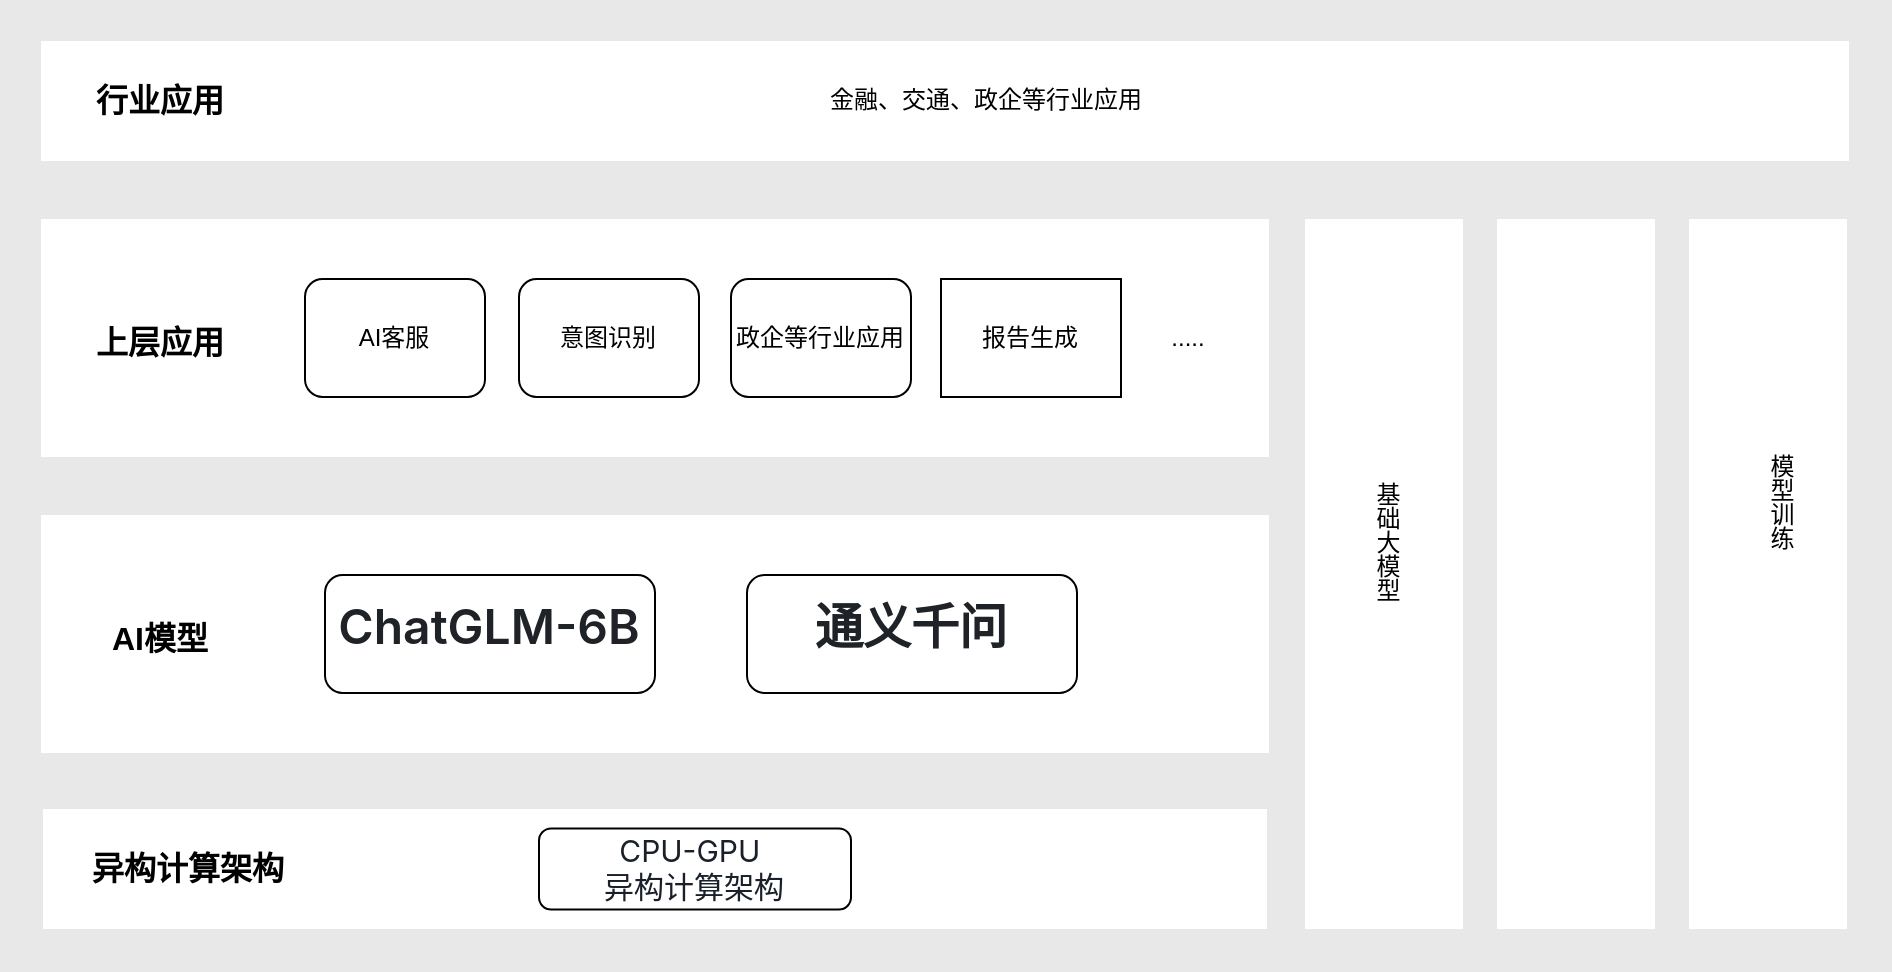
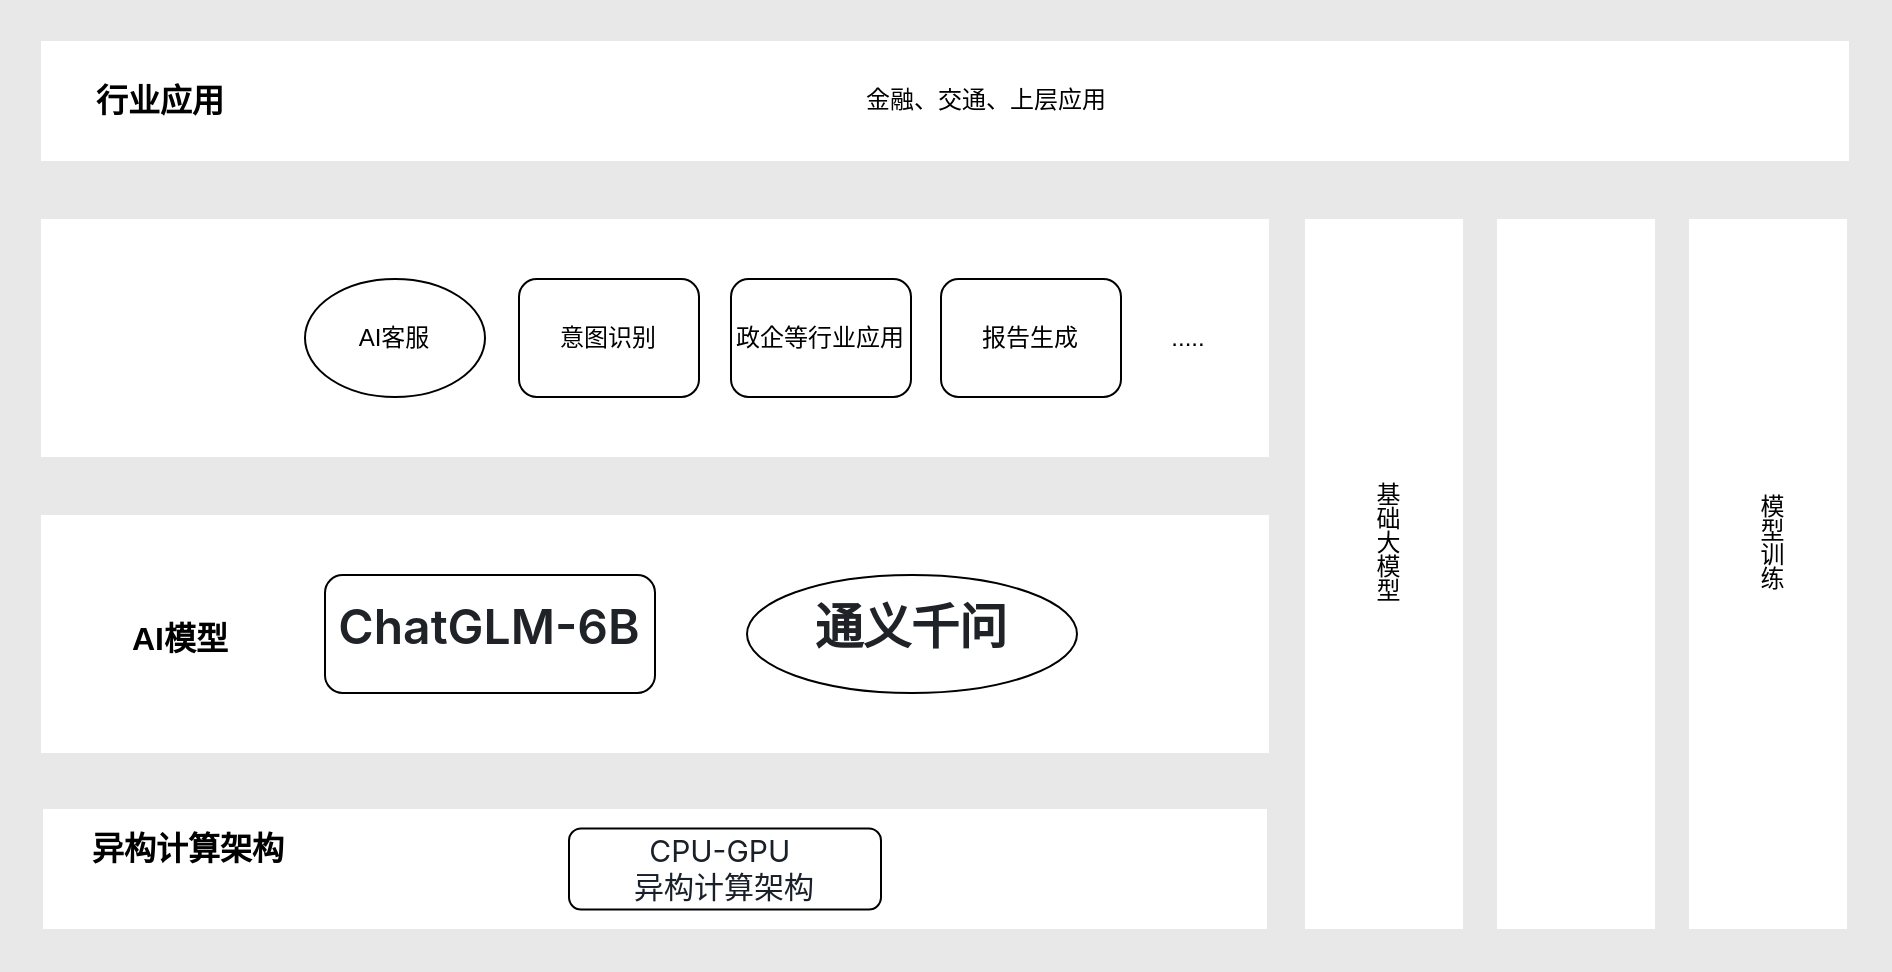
(987, 101) -> (987, 101)
(395, 338) -> (395, 338)
(1031, 338) -> (1031, 338)
(161, 343) -> none
(1778, 503) -> (1768, 543)
(912, 634) -> (912, 634)
(161, 639) -> (181, 639)
(189, 869) -> (189, 849)
(695, 869) -> (725, 869)
